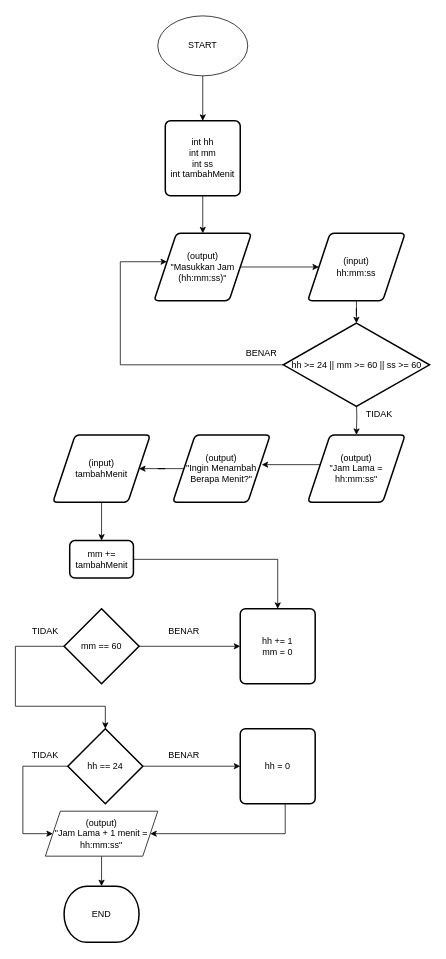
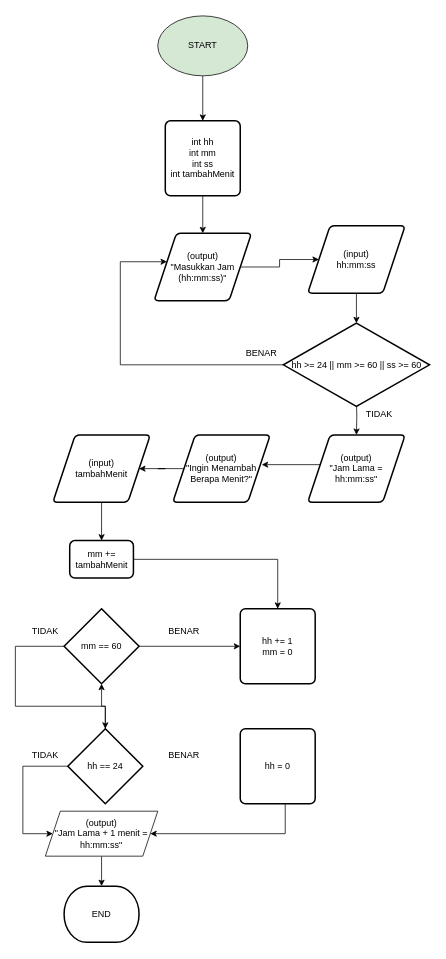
(203, 45) -> (203, 45)
(357, 267) -> (357, 259)
(189, 766) -> (102, 697)
